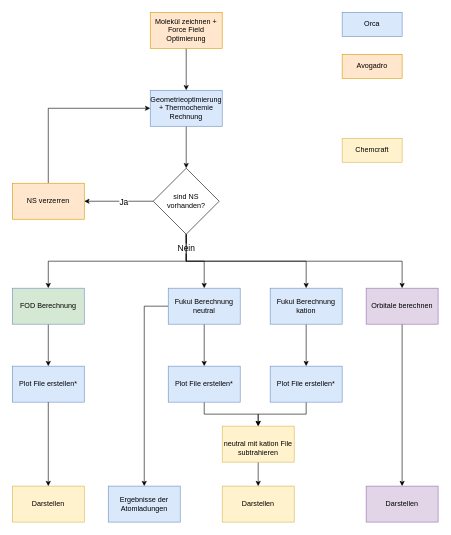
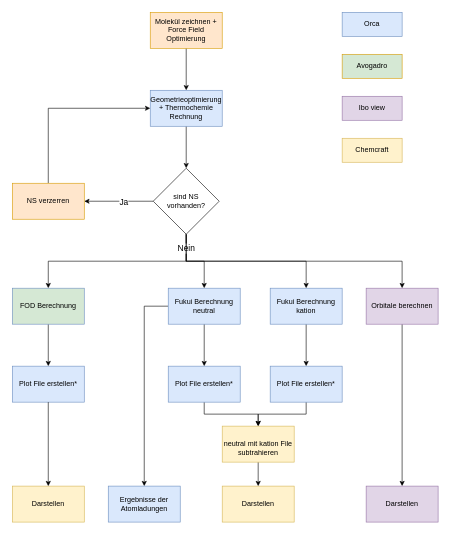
(372, 66) -> (372, 66)
none -> (372, 108)
